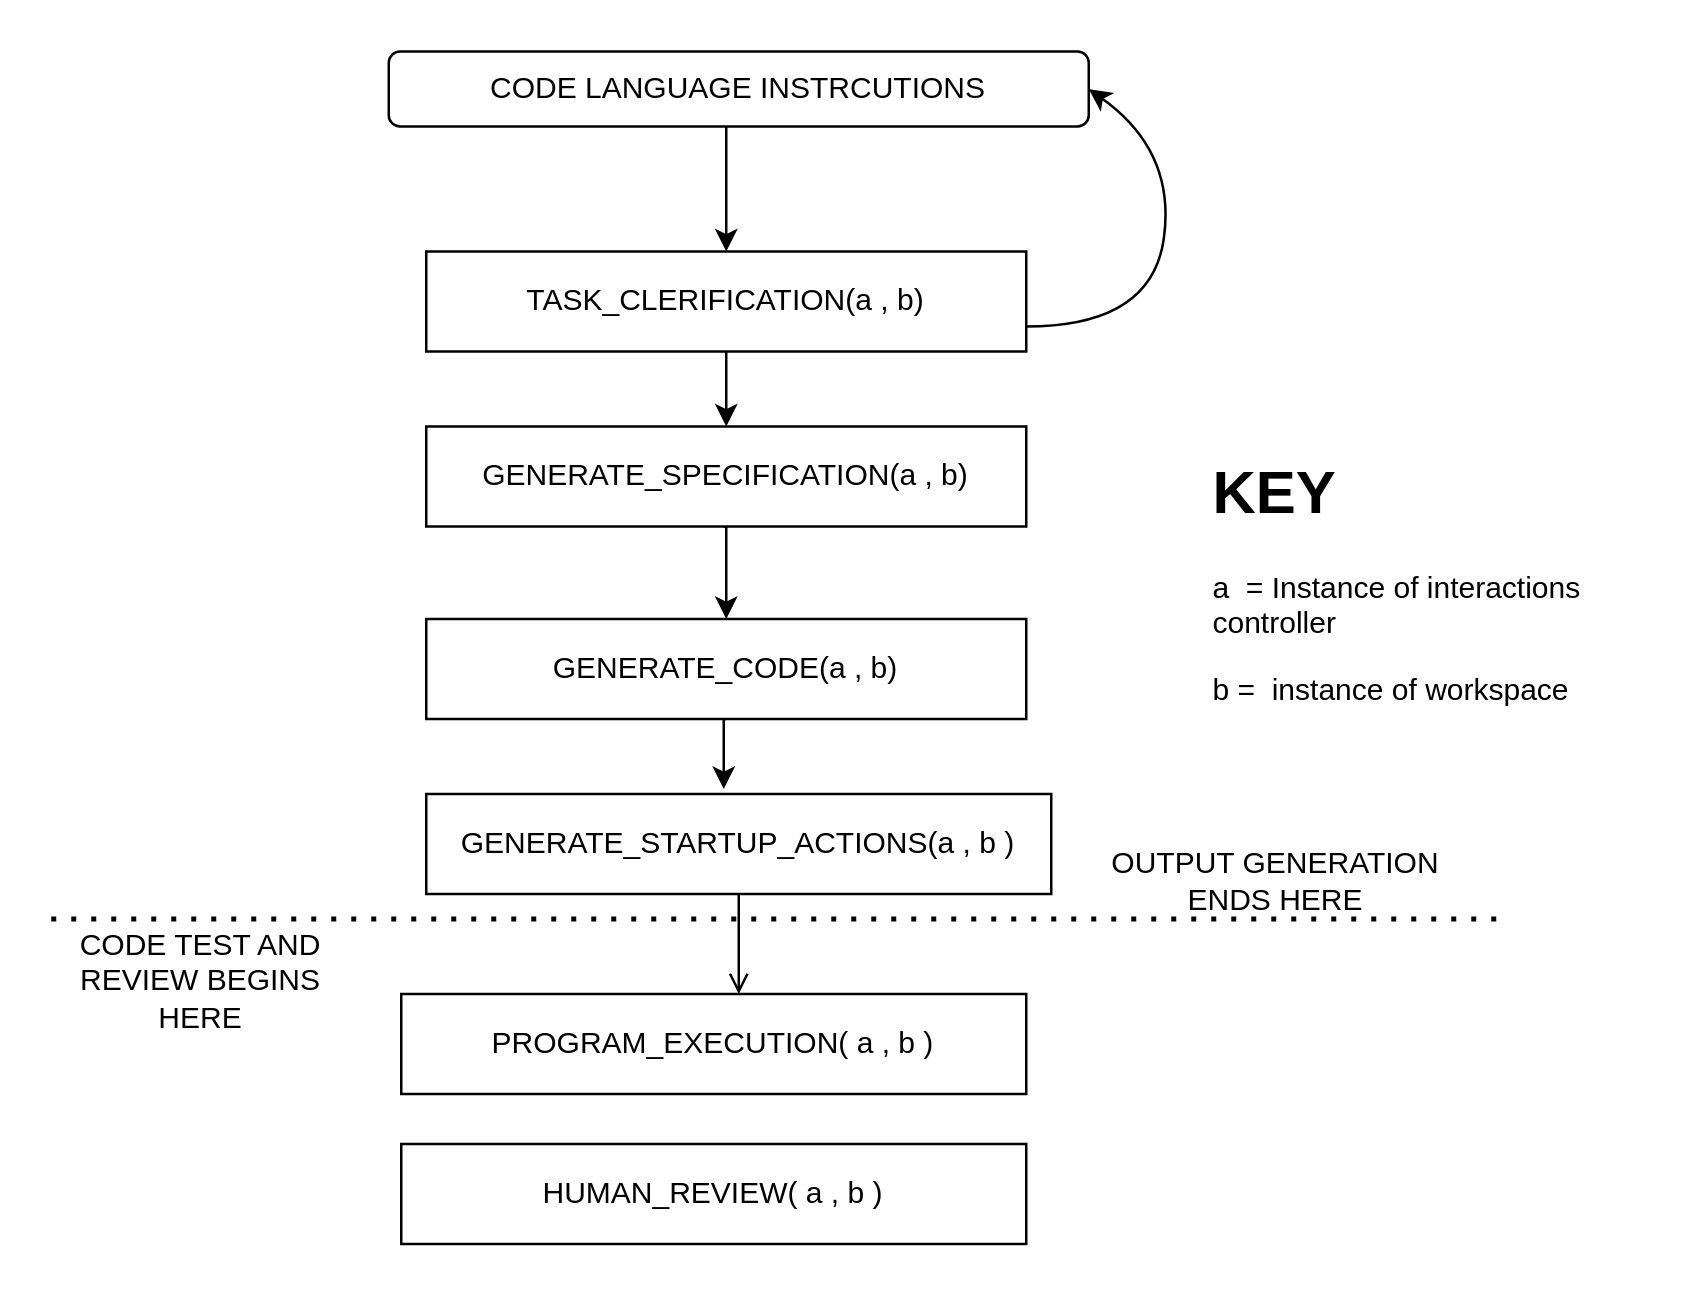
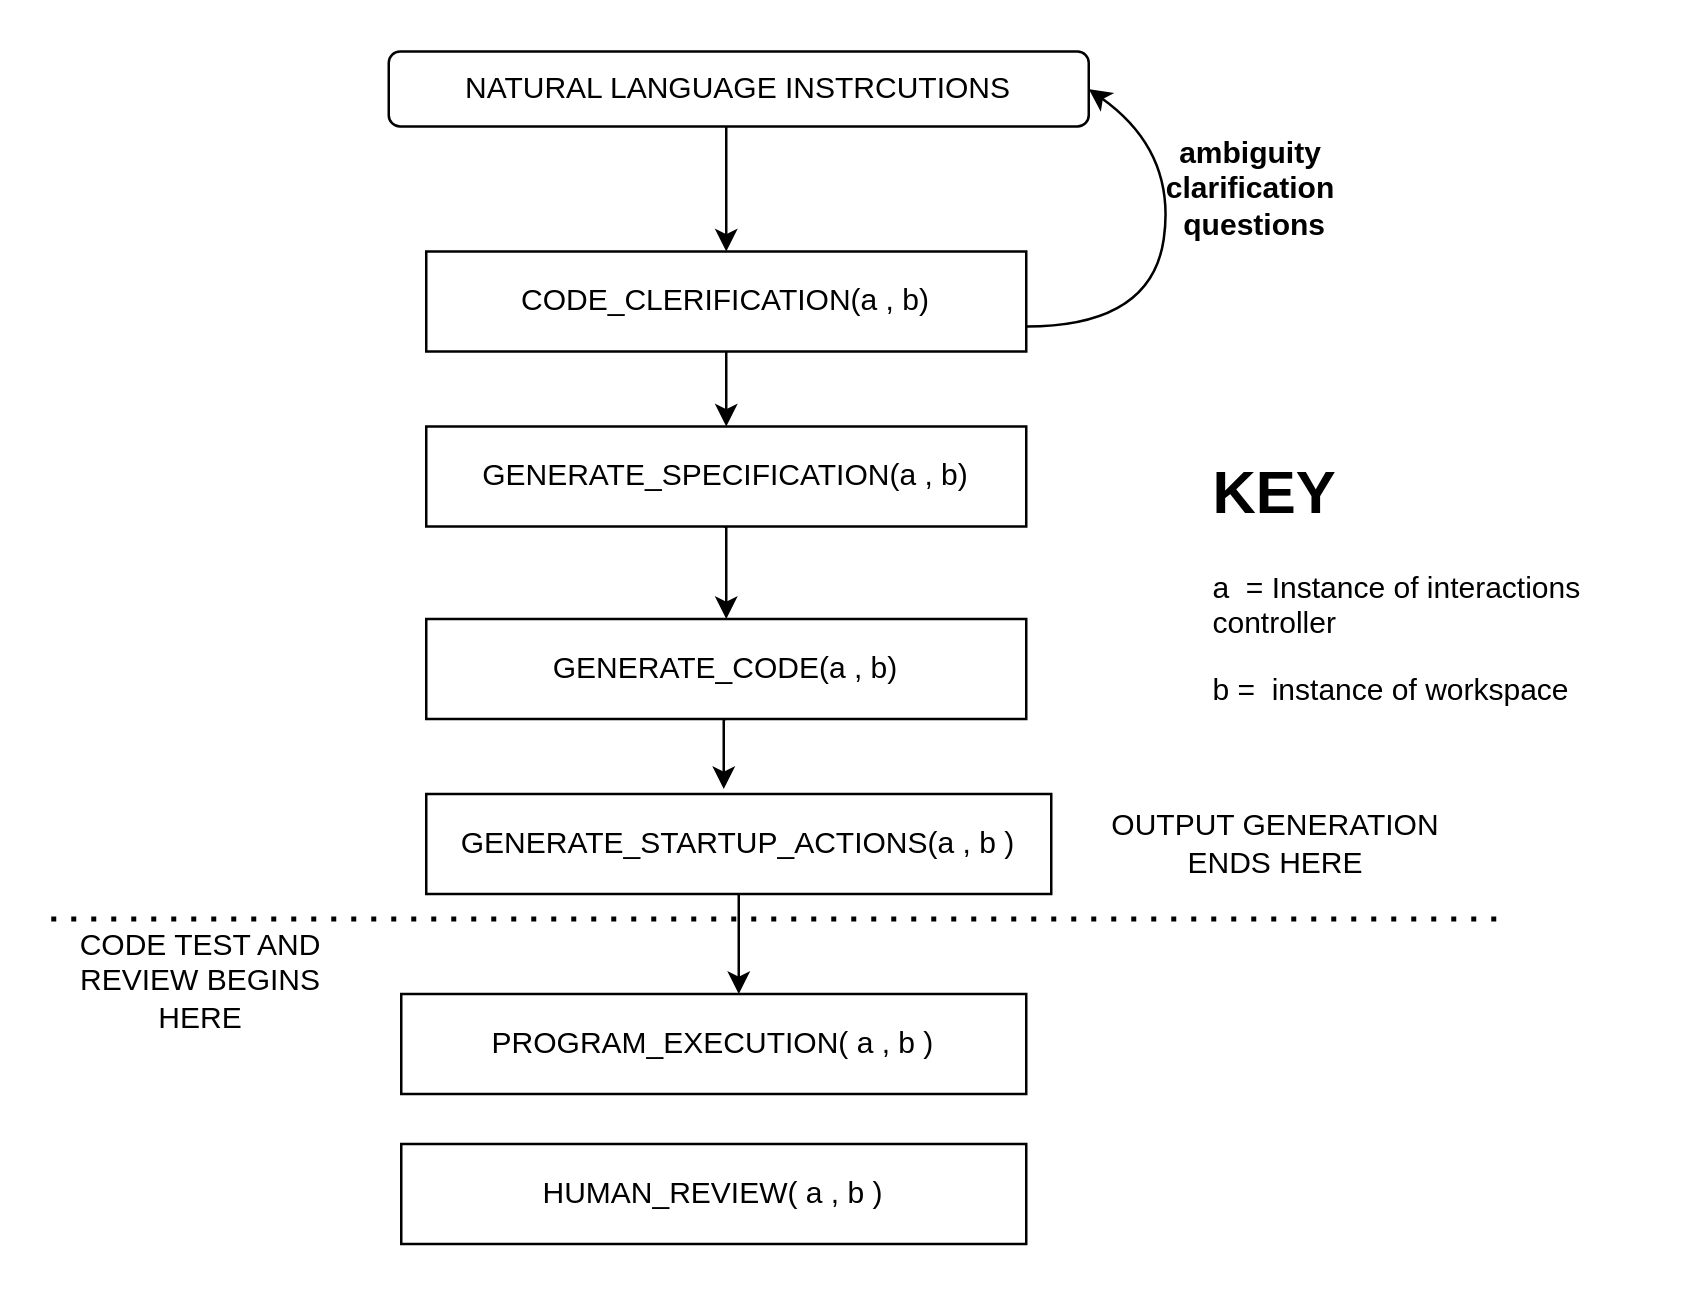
(739, 89) -> (739, 89)
none -> (1251, 189)
(726, 301) -> (726, 301)
(1276, 881) -> (1276, 844)
(739, 979) -> (739, 975)
